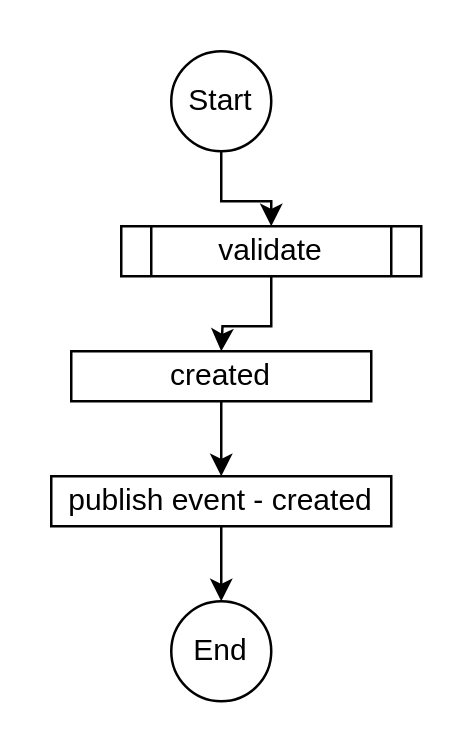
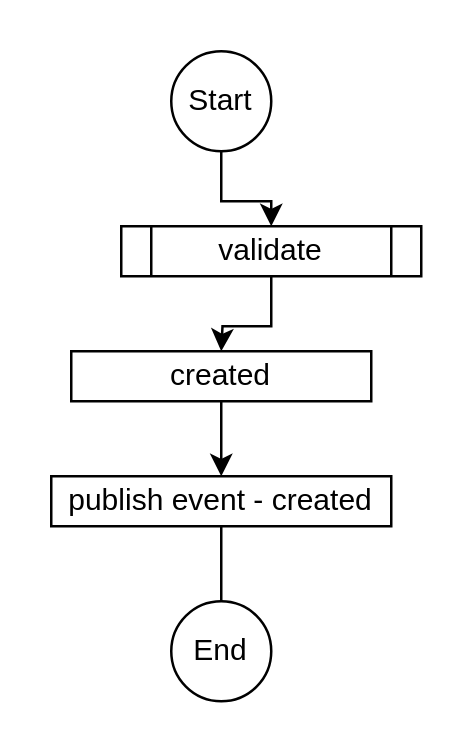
(221, 583) -> (221, 590)
